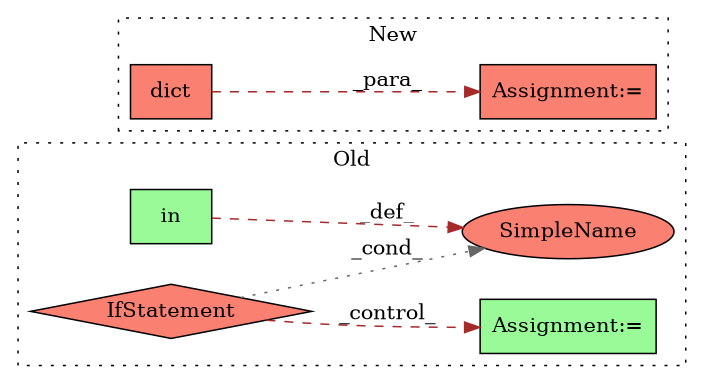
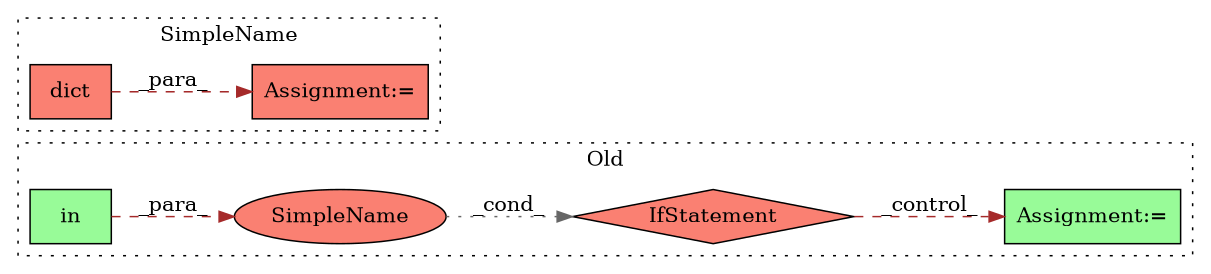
(393, 35) -> (229, 35)
(387, 213) -> (173, 205)
(355, 274) -> (502, 217)
